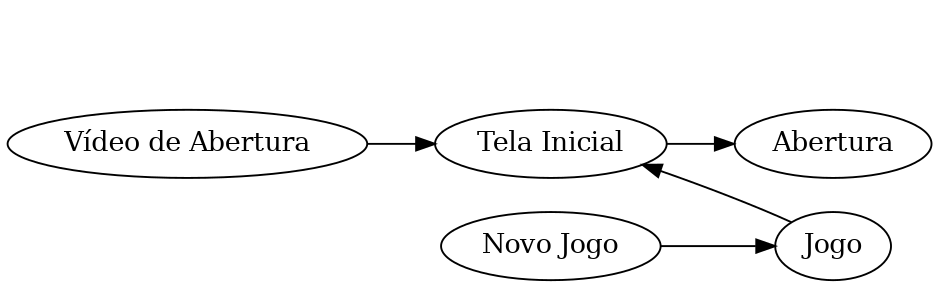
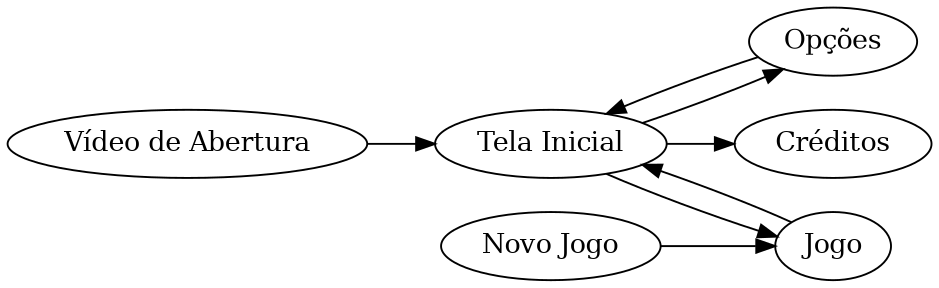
none -> (833, 42)
(833, 144) -> (833, 144)
none -> (682, 204)
